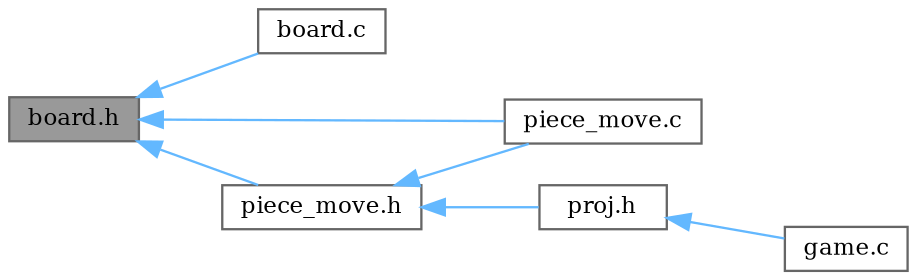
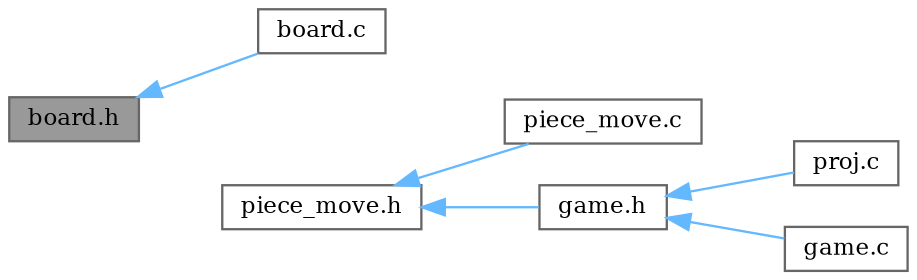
(334, 120) -> none
none -> (846, 163)
(209, 167) -> none
(603, 207) -> (603, 207)
